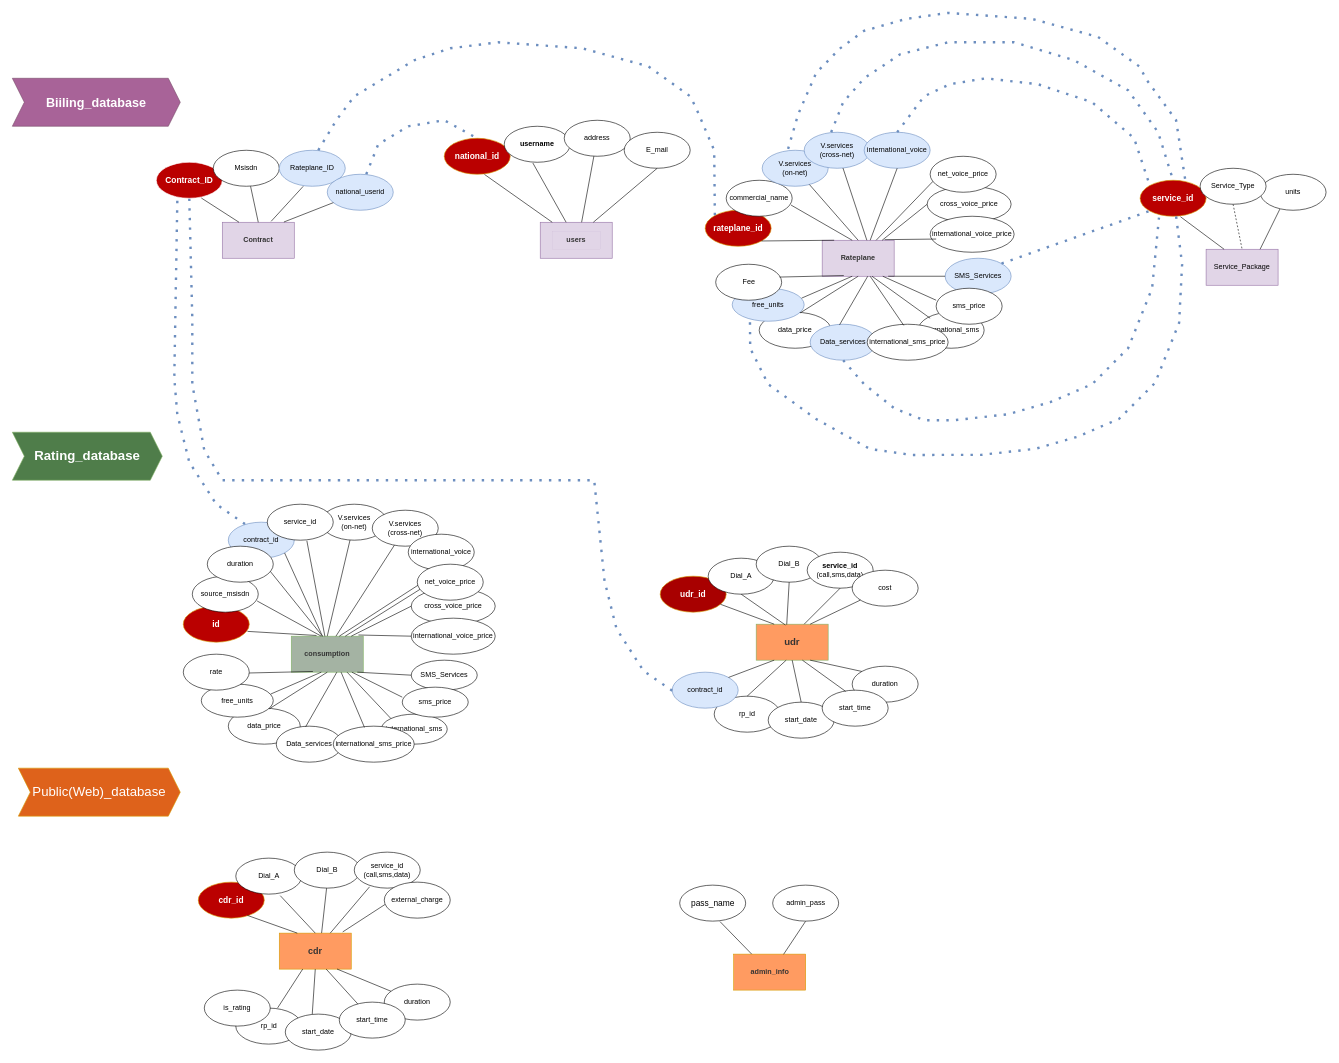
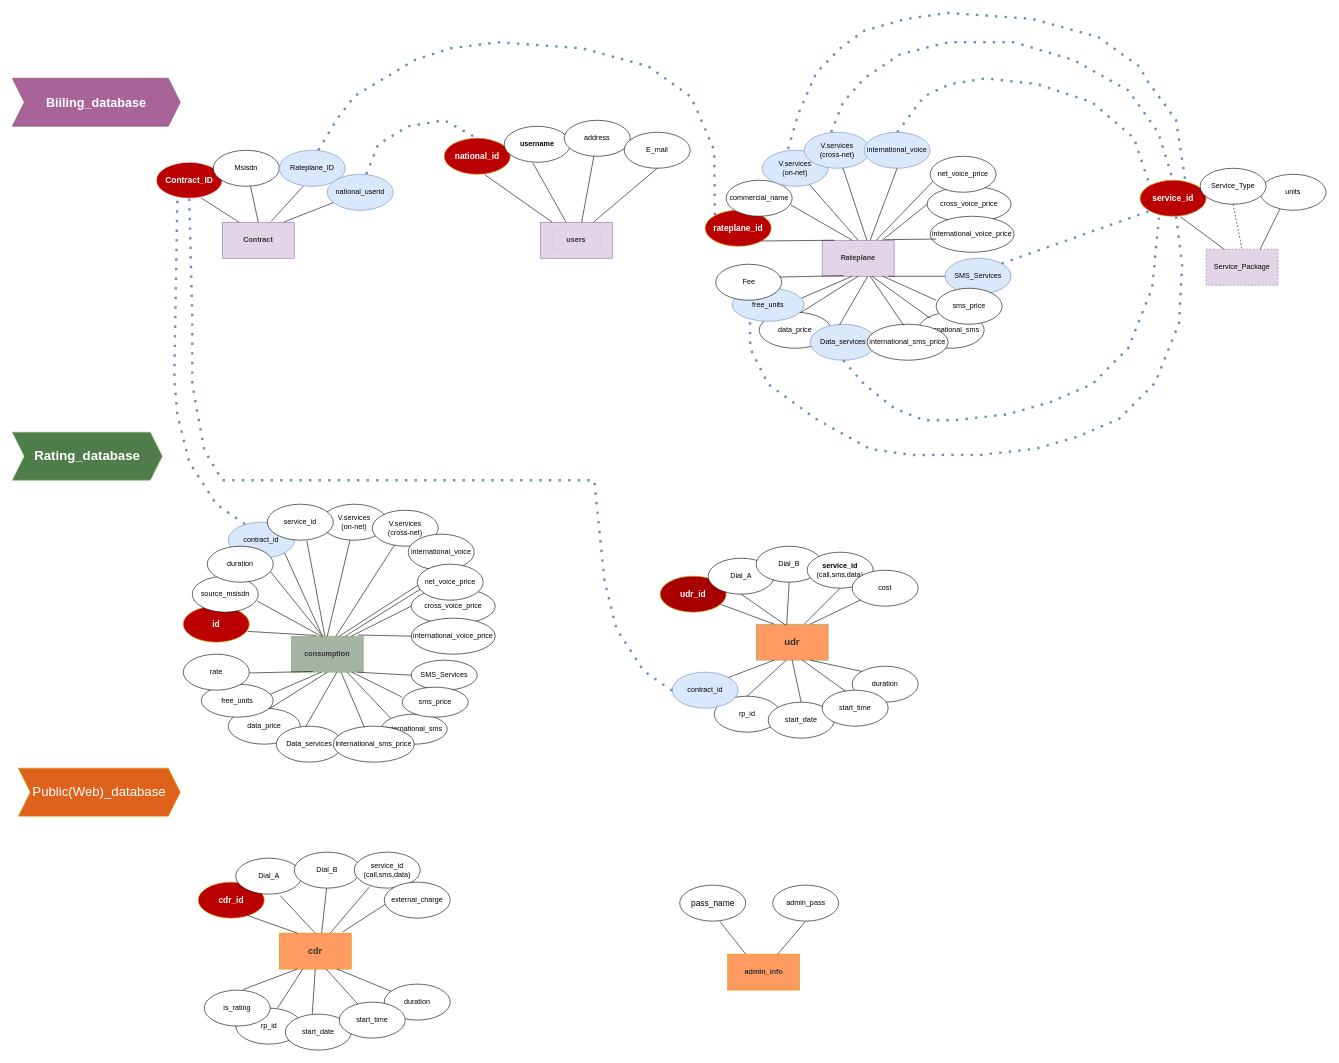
(1242, 267) -> (1242, 267)
(770, 972) -> (764, 972)
none -> (270, 980)
